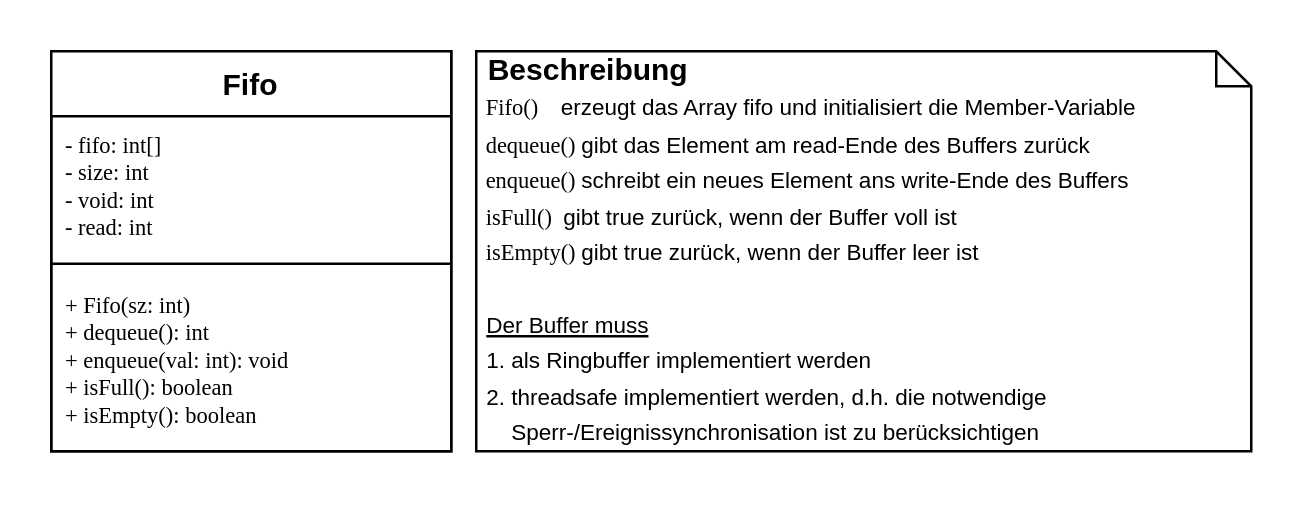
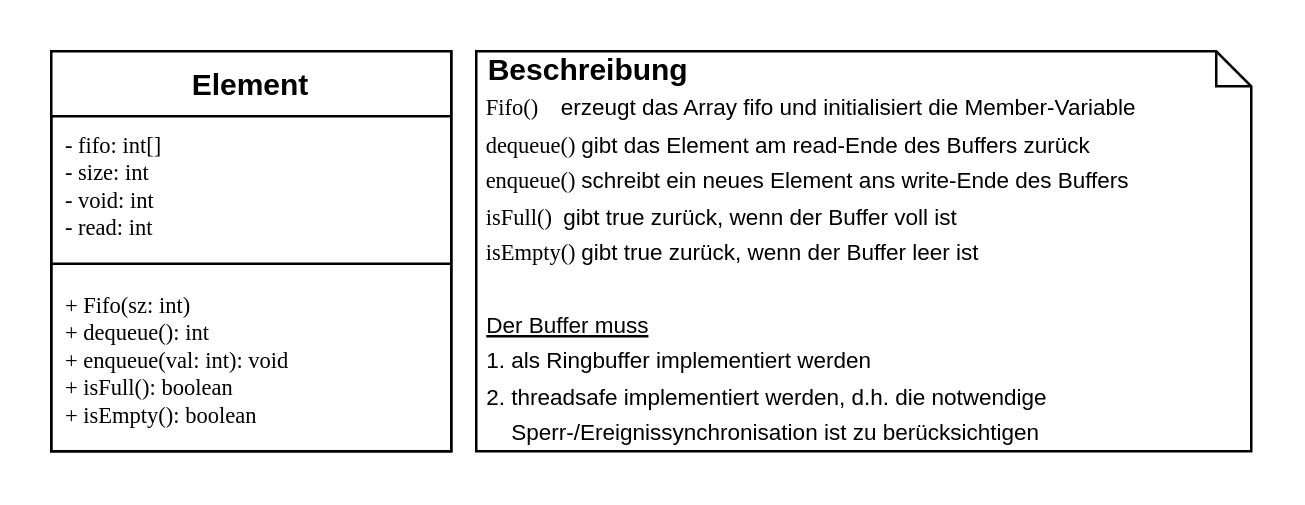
(250, 85) -> (250, 85)
